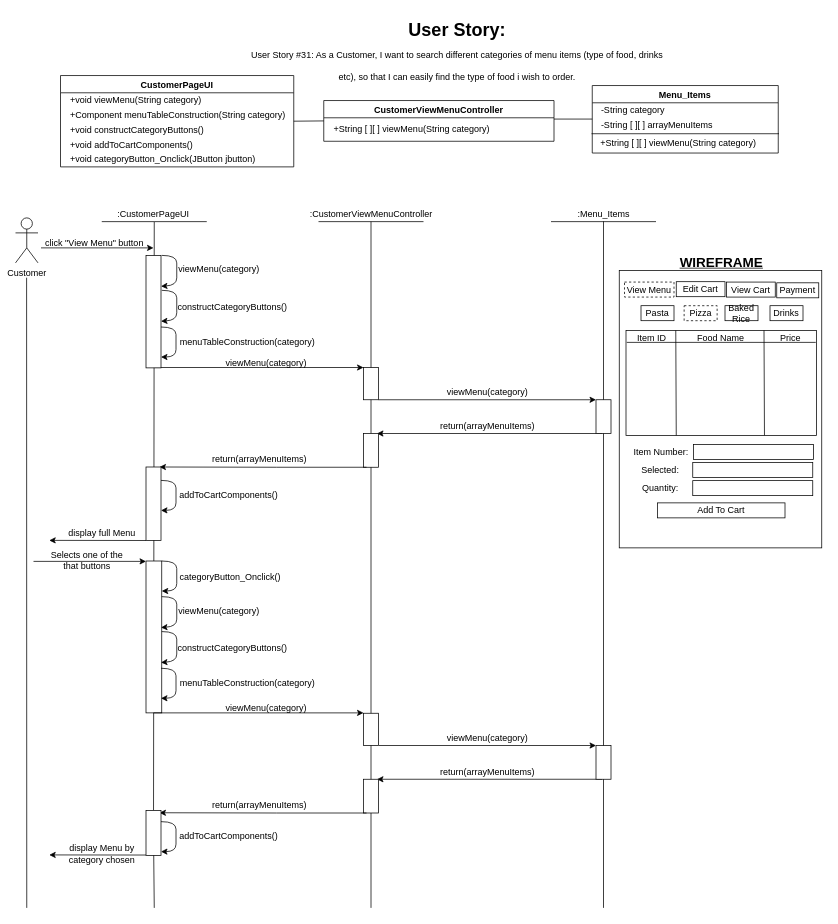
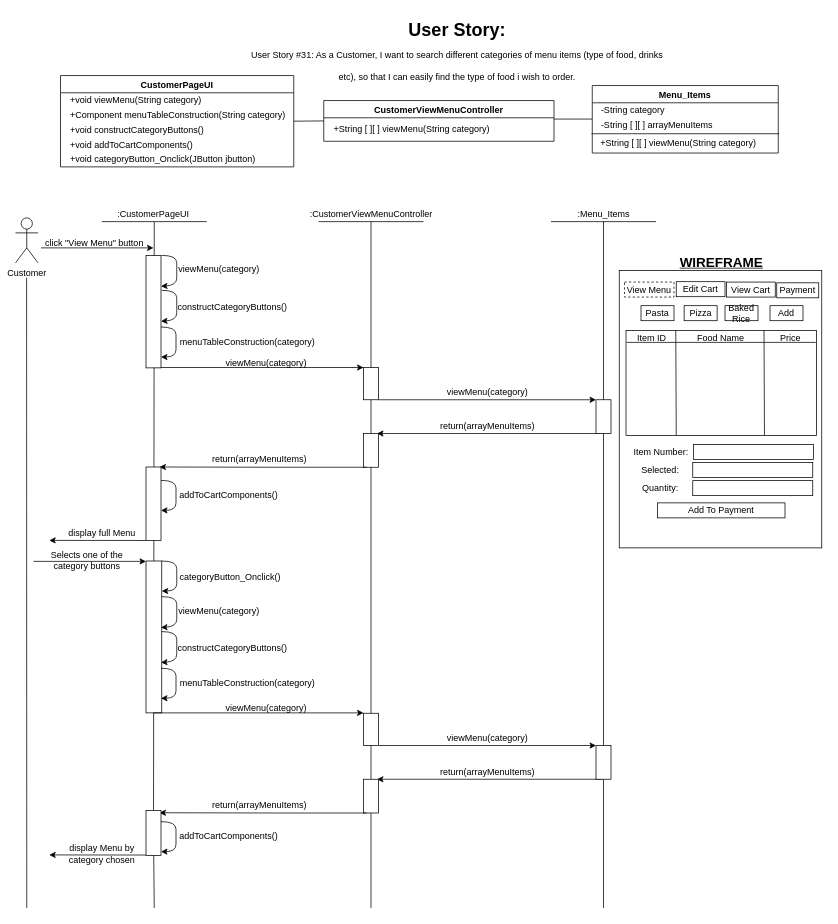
(701, 313) -> (701, 313)
(786, 313) -> (786, 313)
(721, 510) -> (721, 510)
(87, 561) -> (87, 561)
